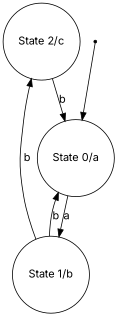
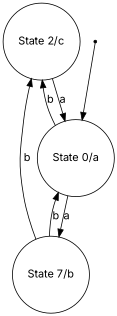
(63, 100) -> (63, 100)
none -> (48, 107)
(51, 275) -> (51, 275)
